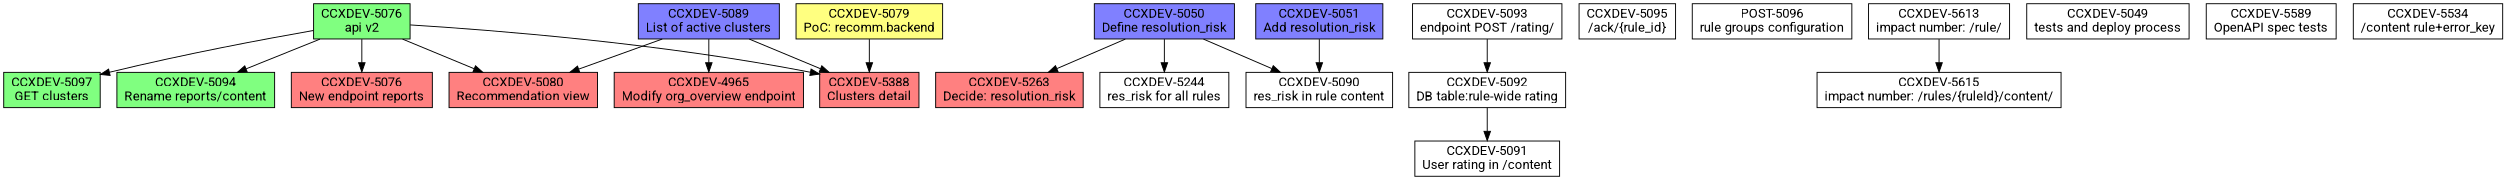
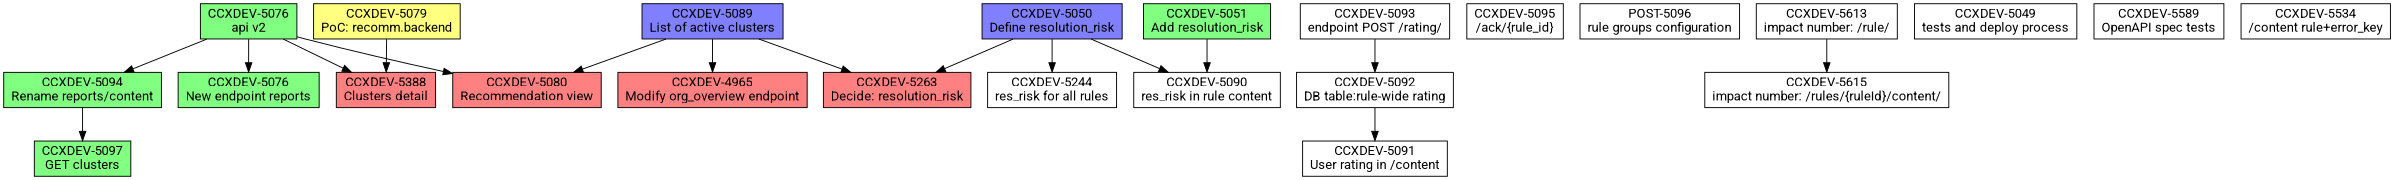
(1319, 21) -> (1207, 21)
(211, 50) -> (83, 120)
(785, 54) -> (800, 54)
(362, 90) -> (249, 90)
